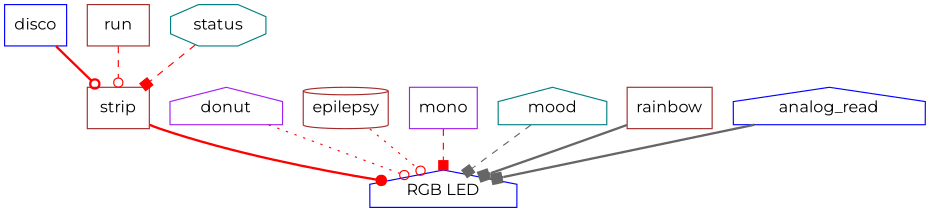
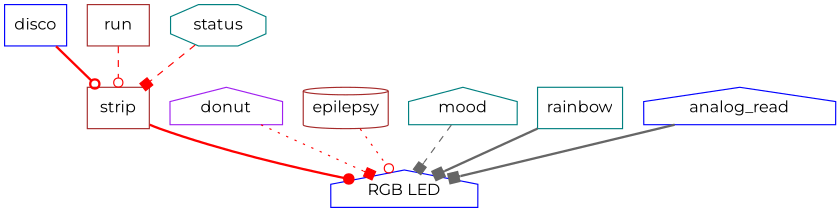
(443, 108) -> none
(670, 108) -> (580, 108)
(334, 149) -> (312, 148)
